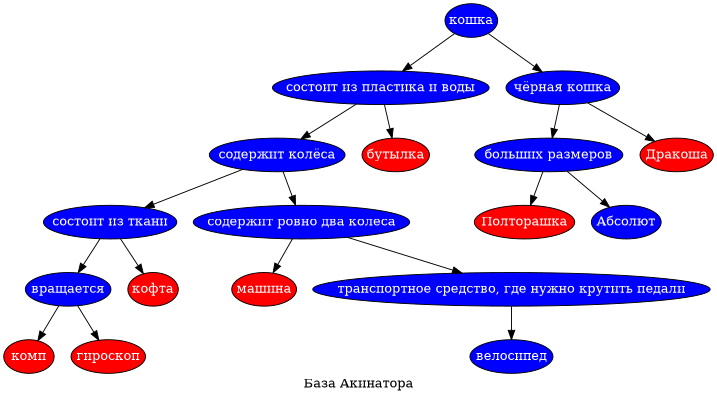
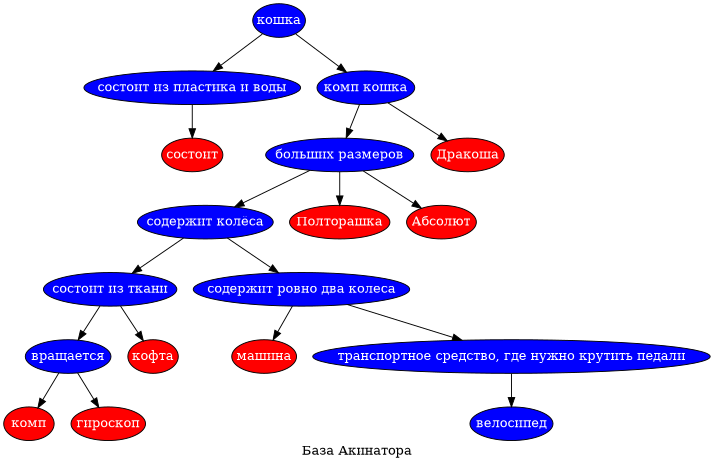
(563, 88) -> (366, 88)
(333, 119) -> (276, 187)
(396, 155) -> (192, 155)
(626, 222) -> (441, 222)
